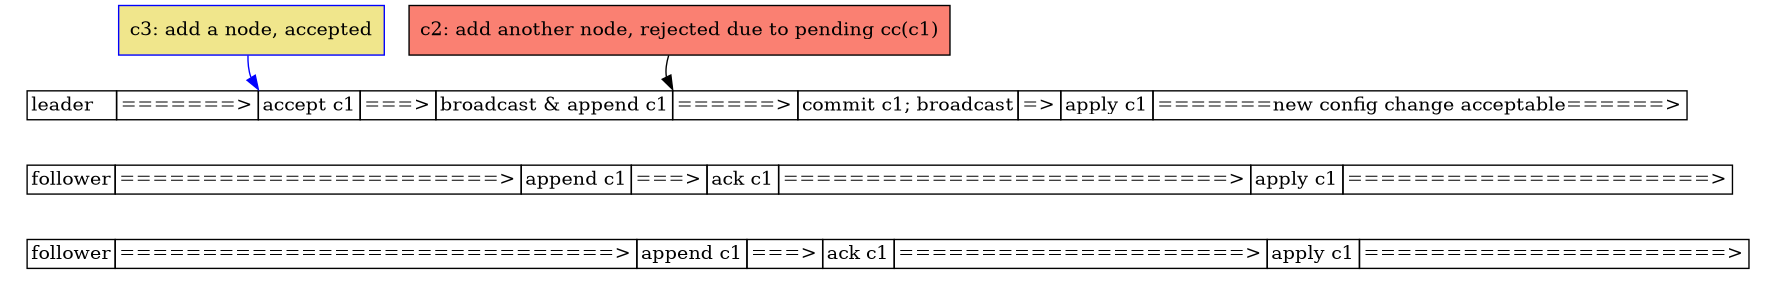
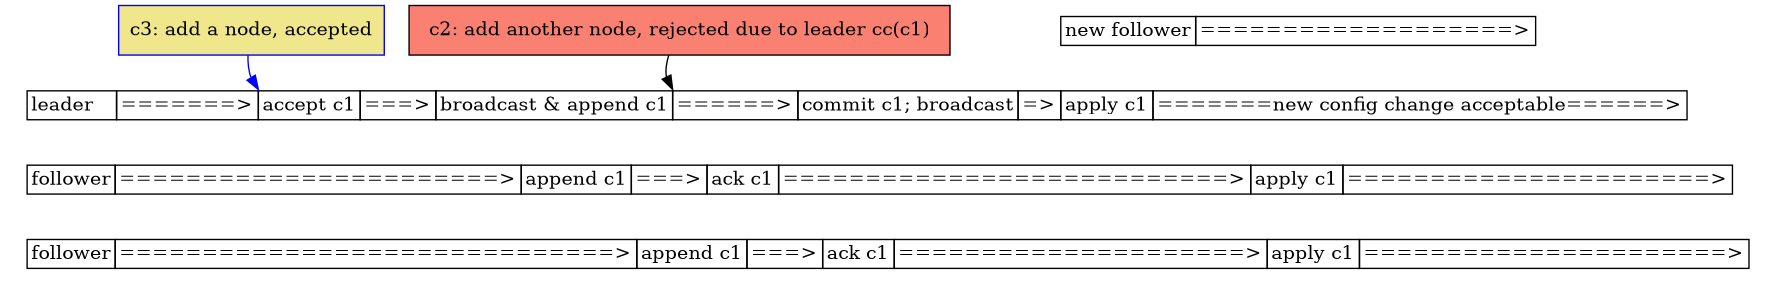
(680, 30) -> (680, 30)
none -> (1298, 30)
